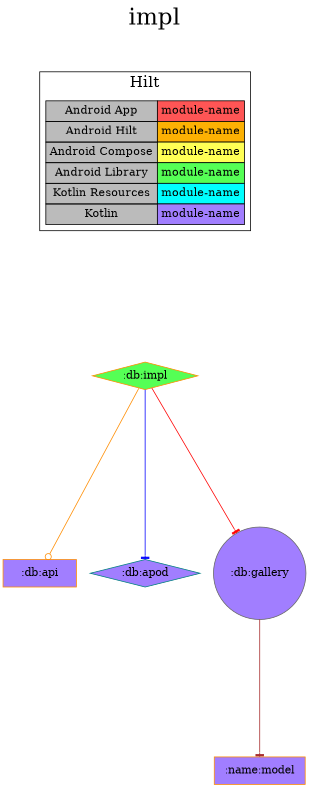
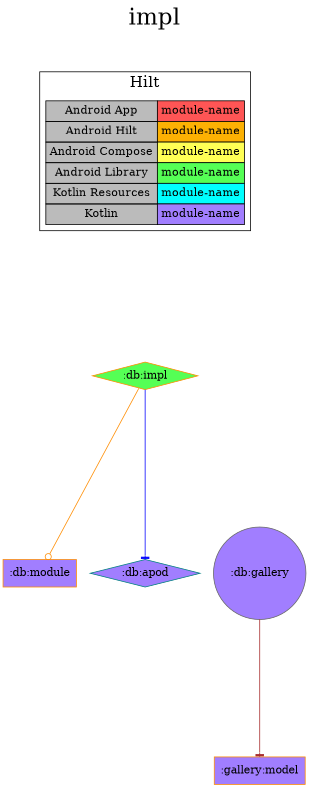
(193, 459) -> none
(40, 573) -> (40, 573)
(260, 771) -> (260, 771)
